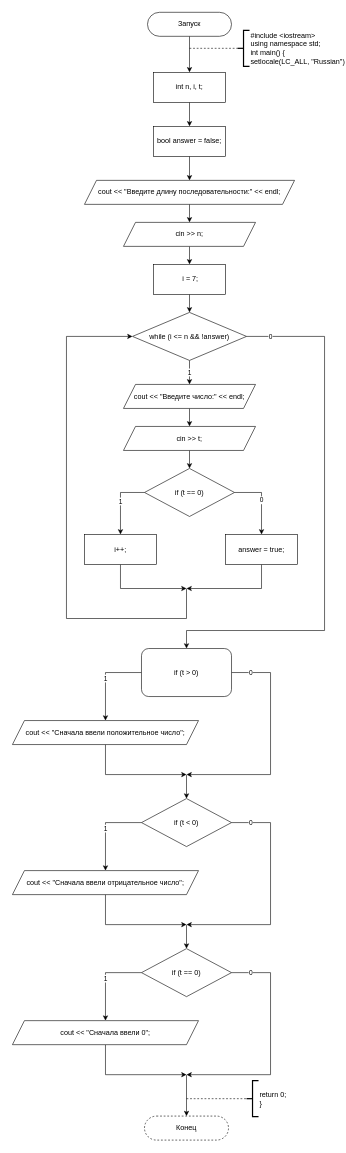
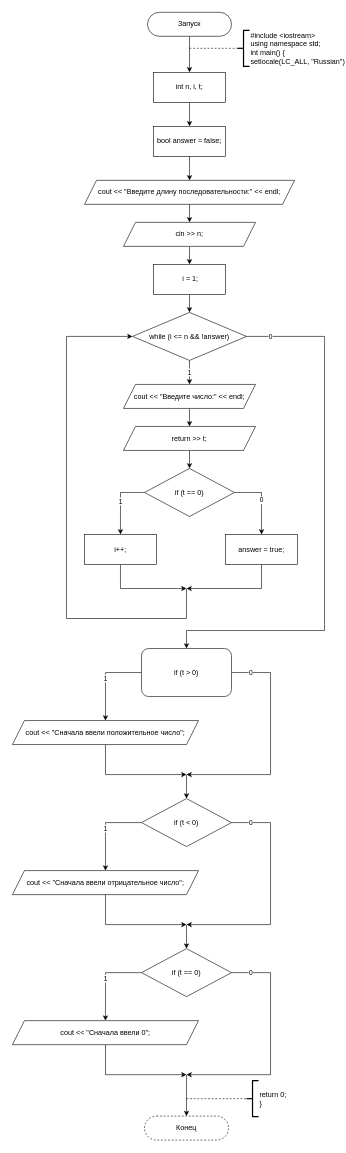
(189, 279) -> (189, 279)
(189, 438) -> (189, 438)
